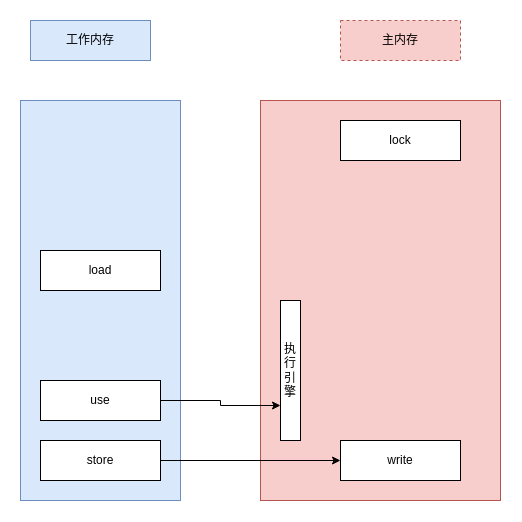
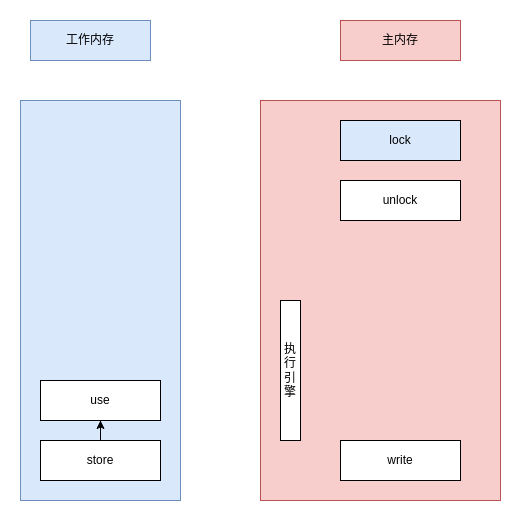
(401, 41) -> (401, 41)
(401, 141) -> (401, 141)
none -> (401, 201)
(101, 271) -> none
(220, 401) -> none
(247, 461) -> (101, 427)
